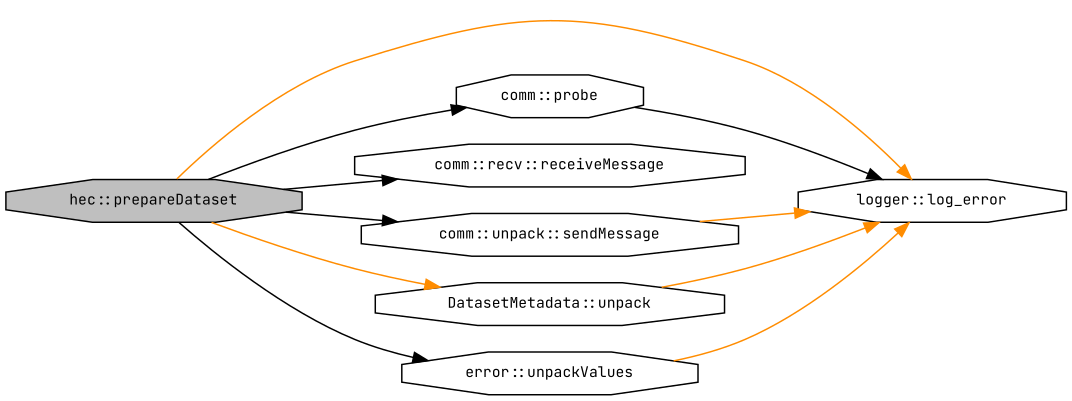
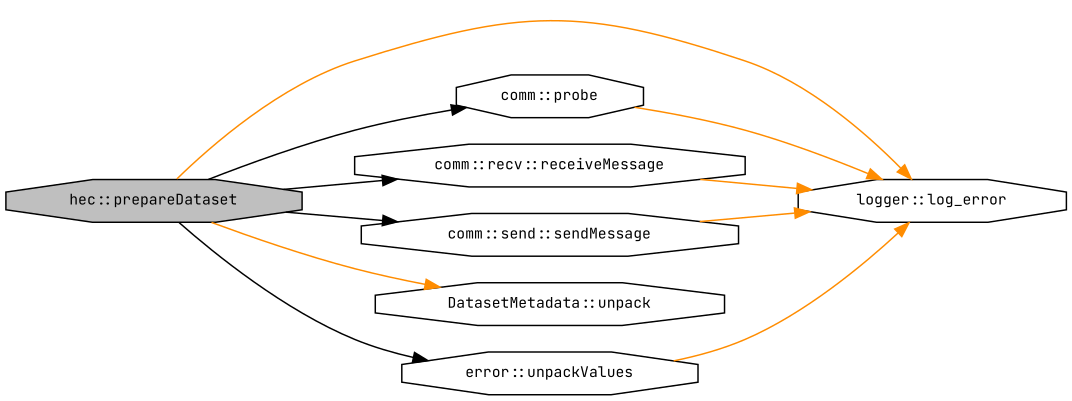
(753, 133) -> (753, 133)
(550, 235) -> (550, 235)
(765, 263) -> (749, 184)
